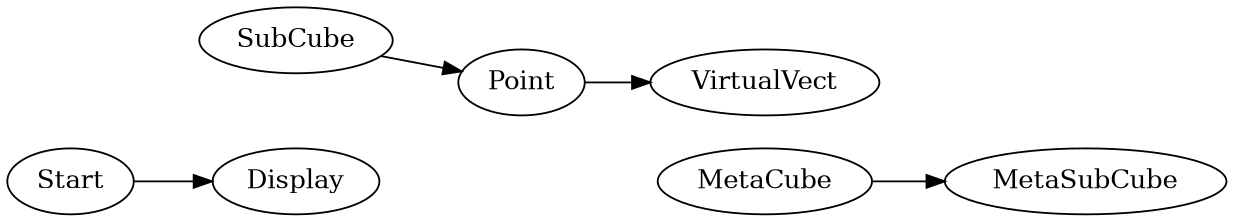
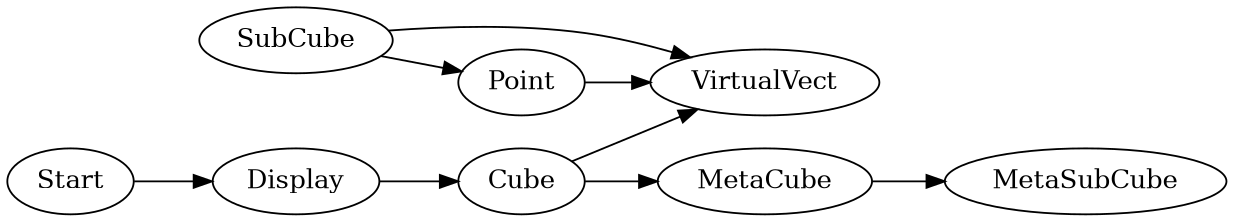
none -> (532, 28)
none -> (522, 181)
